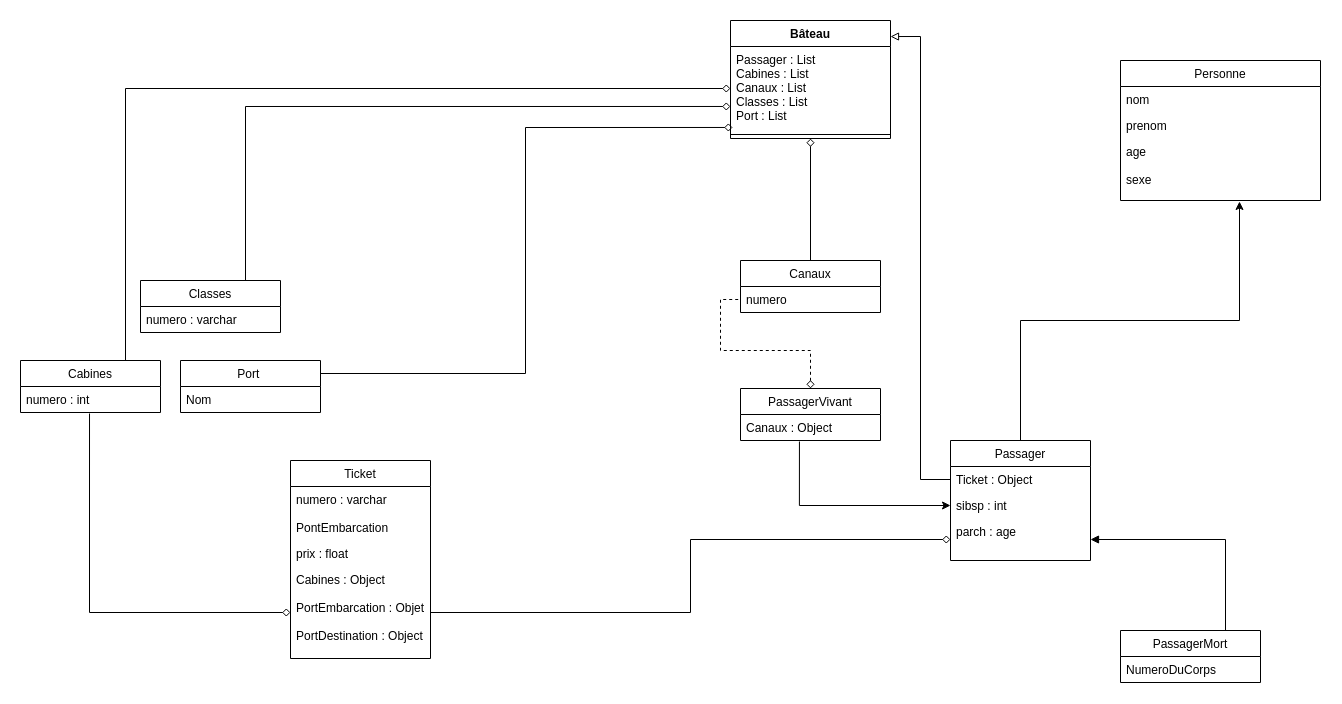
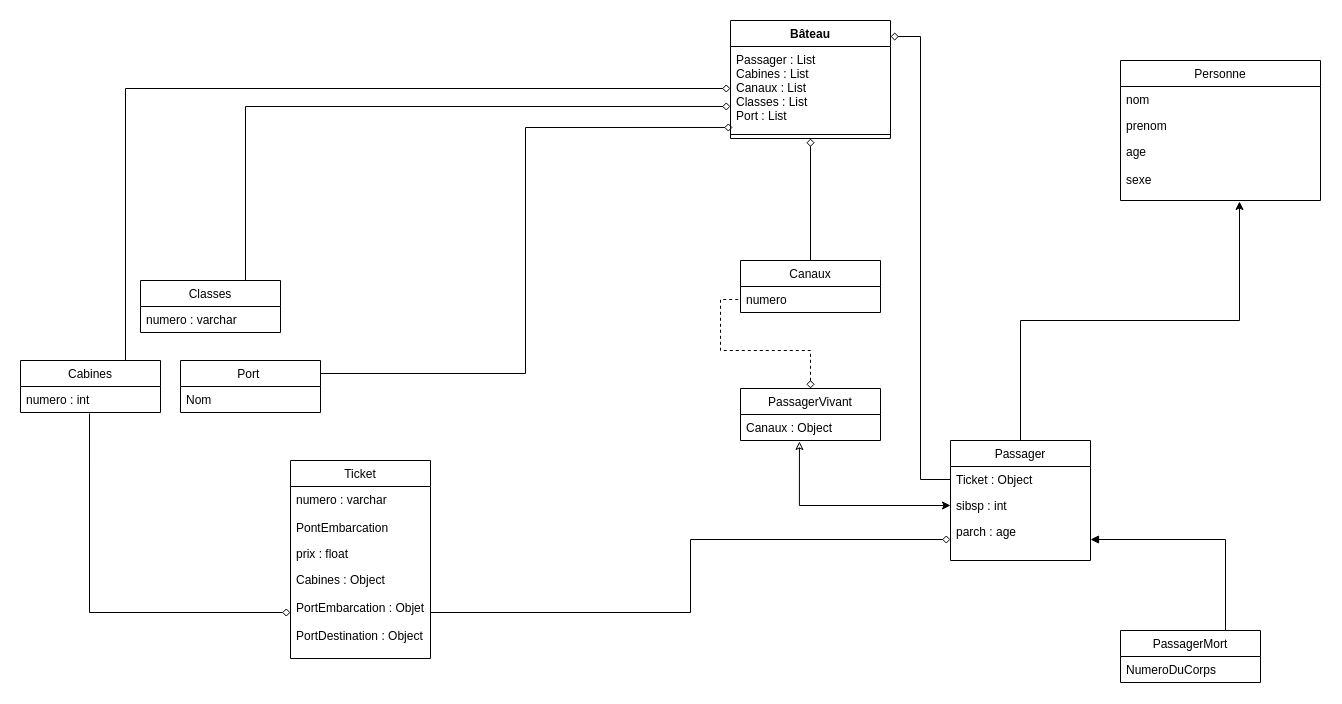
(900, 37) -> (899, 37)
(799, 446) -> (799, 449)
